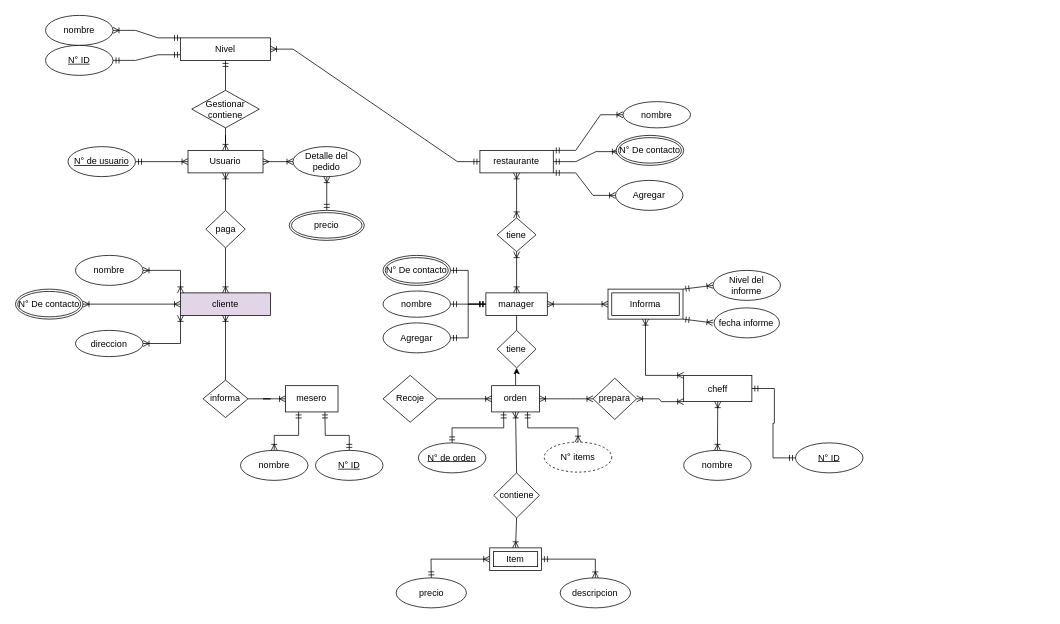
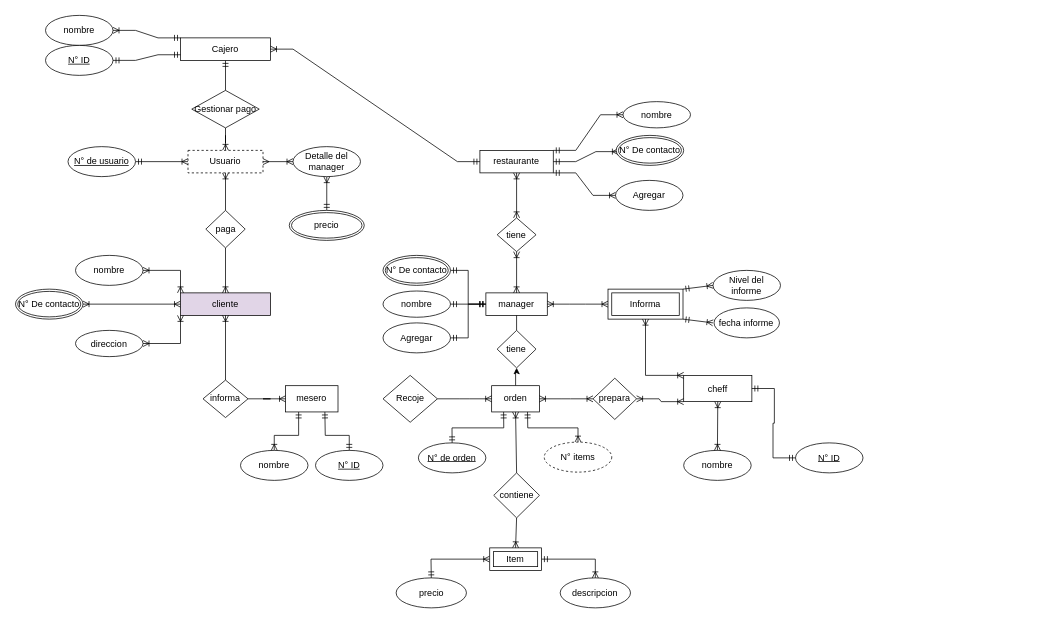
(225, 49) -> (225, 49)
(225, 109) -> (225, 109)
(225, 162) -> (225, 162)
(327, 162) -> (327, 162)
